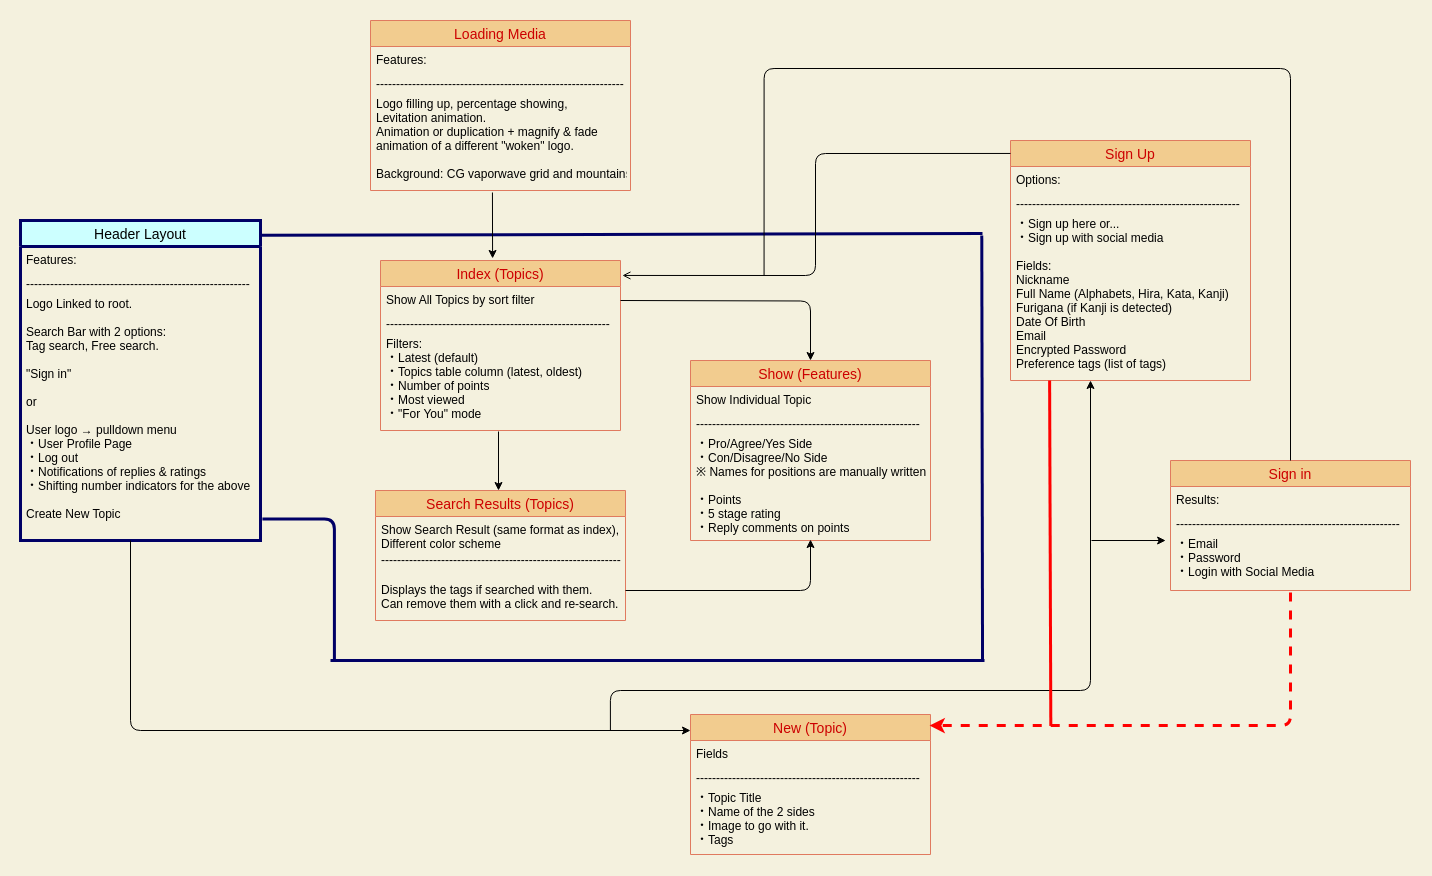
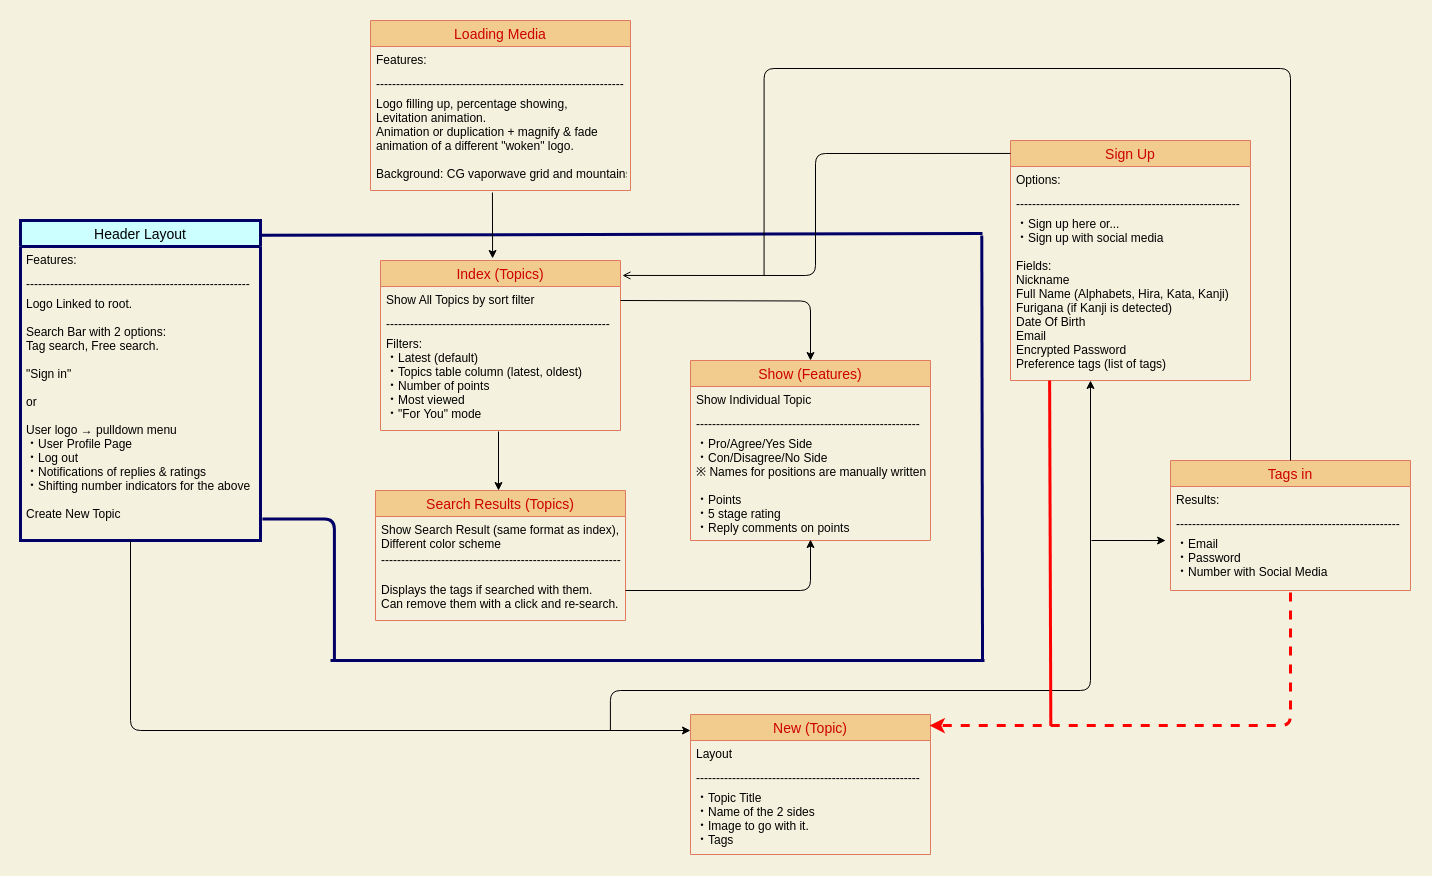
(1290, 474) -> (1290, 474)
(1196, 544) -> (1196, 544)
(713, 754) -> (716, 754)
